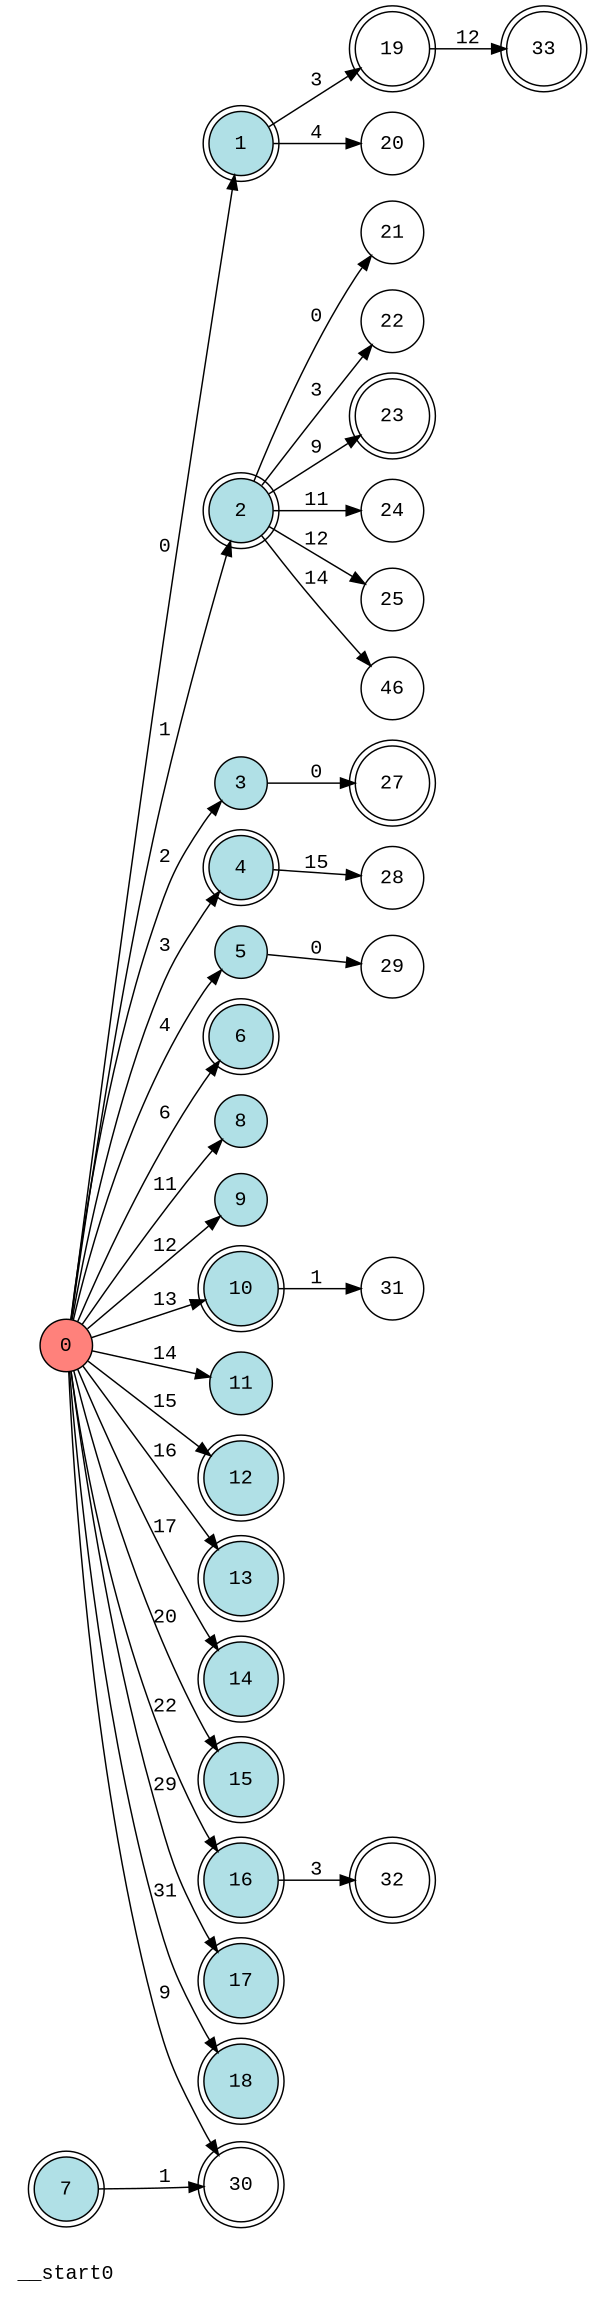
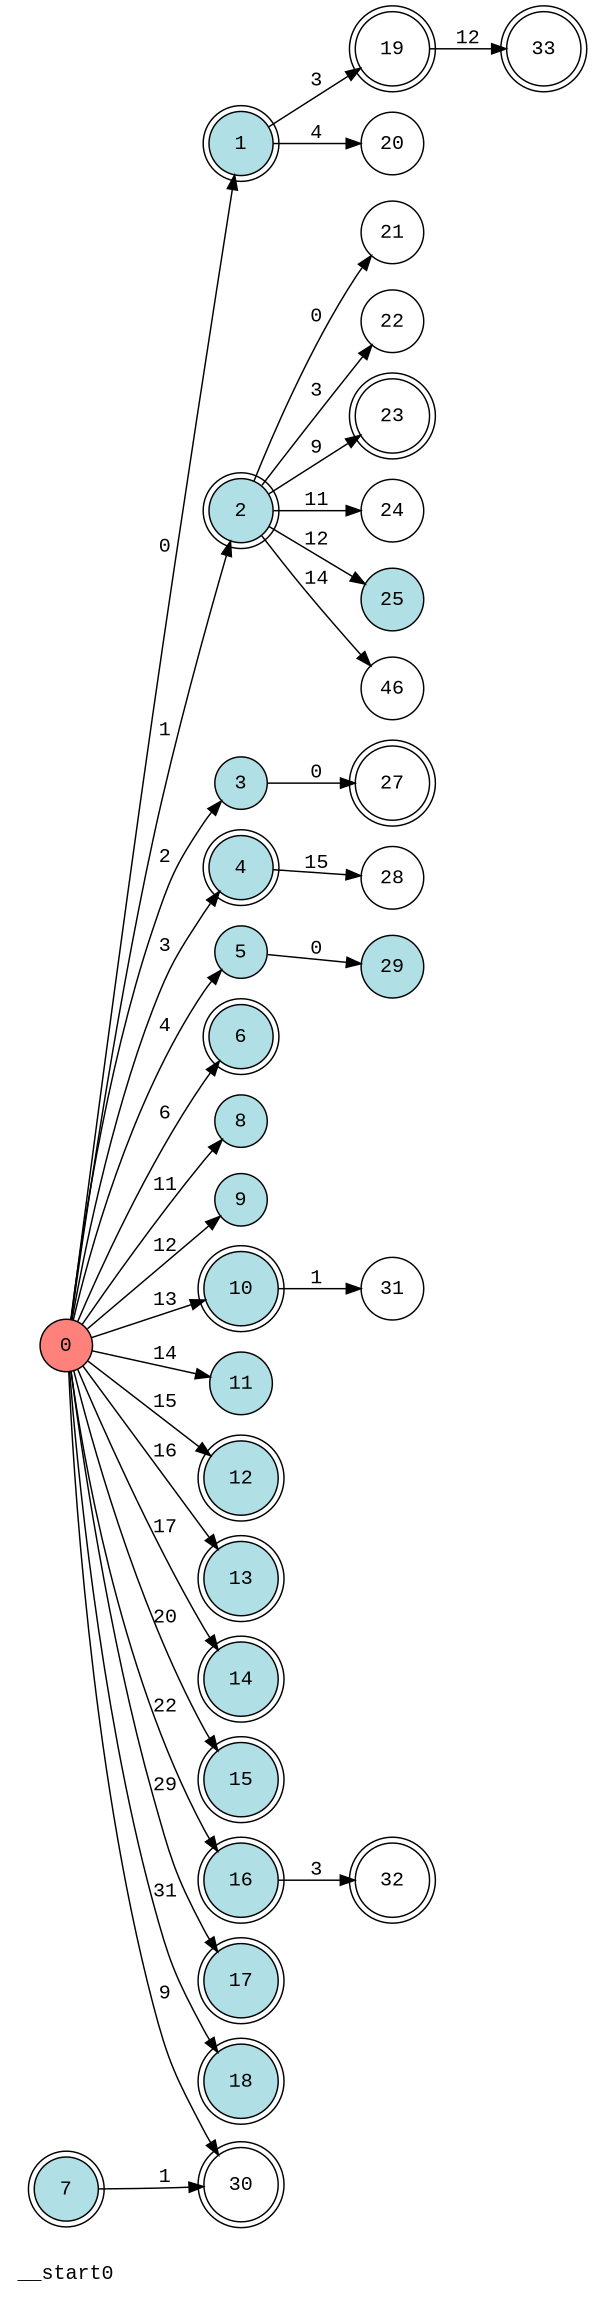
(392, 600) -> (392, 600)
(392, 967) -> (392, 967)
